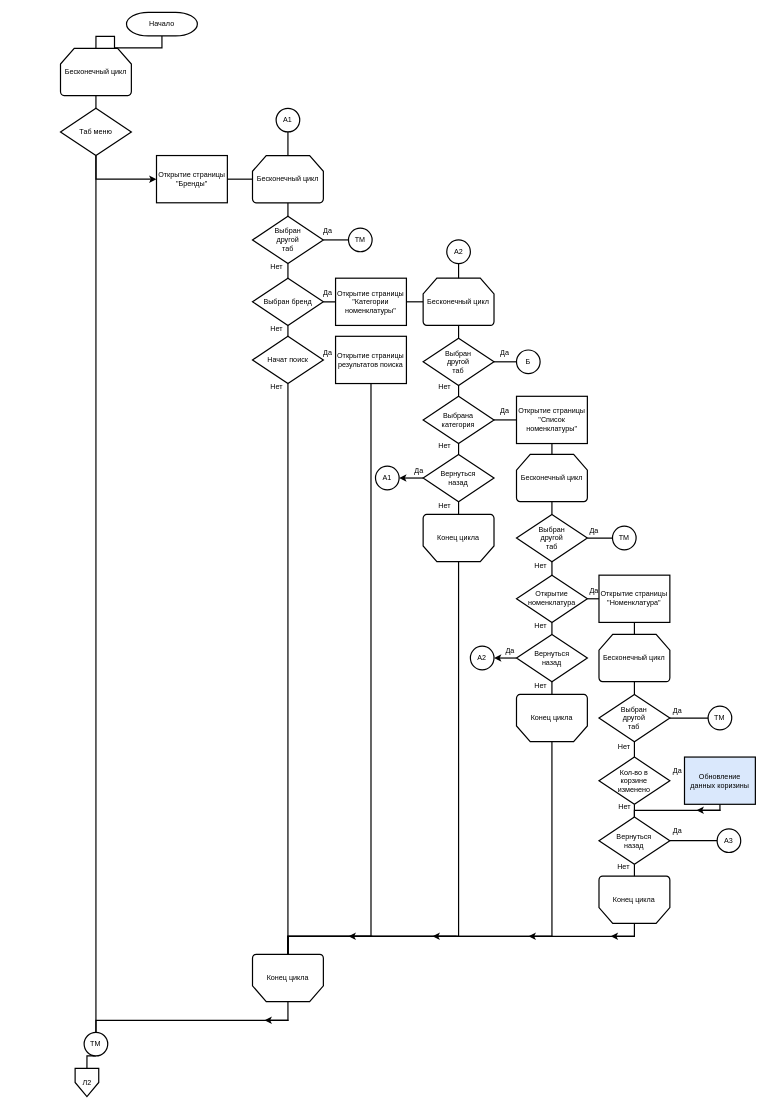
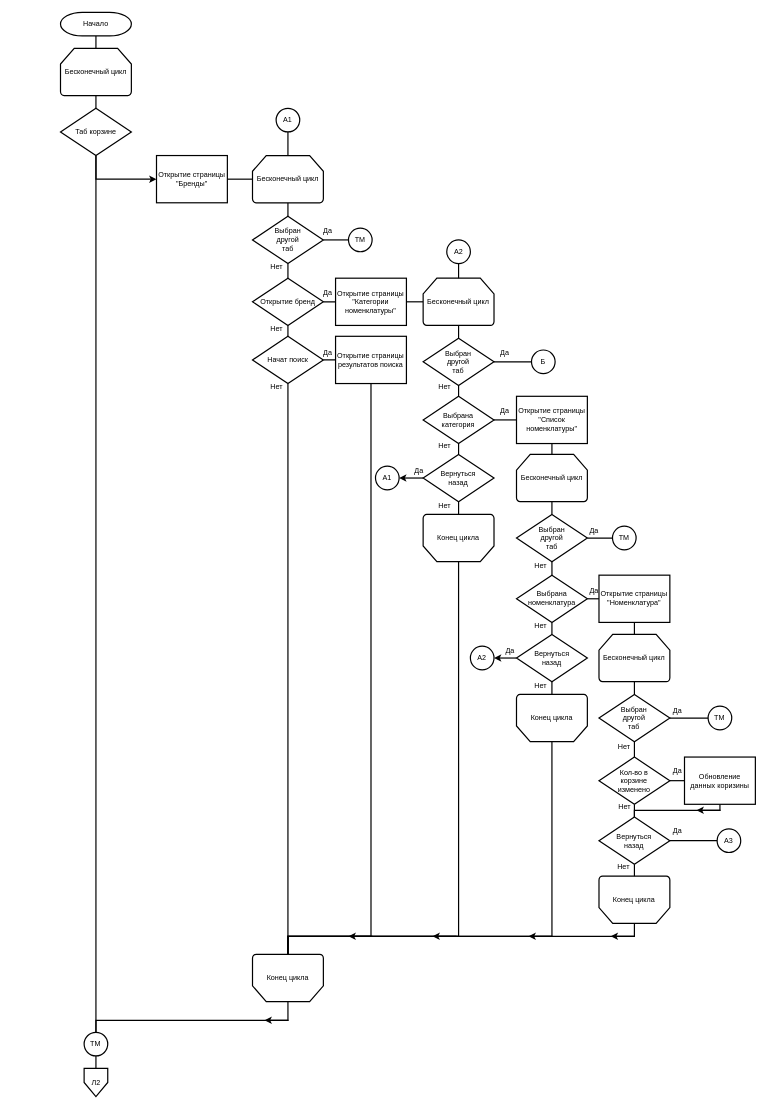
(162, 24) -> (96, 24)
(96, 132) -> (96, 132)
(288, 302) -> (288, 302)
none -> (329, 360)
(528, 362) -> (543, 362)
(552, 599) -> (552, 599)
none -> (677, 781)
(720, 781) -> (720, 781)
(87, 1082) -> (96, 1082)
